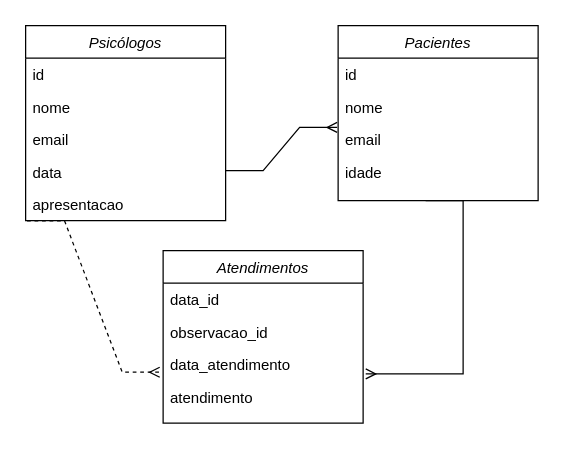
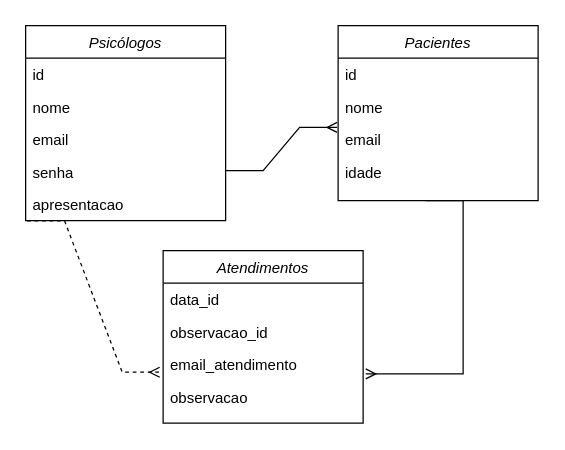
(49, 173) -> (54, 173)
(235, 365) -> (236, 365)
(214, 398) -> (212, 398)
